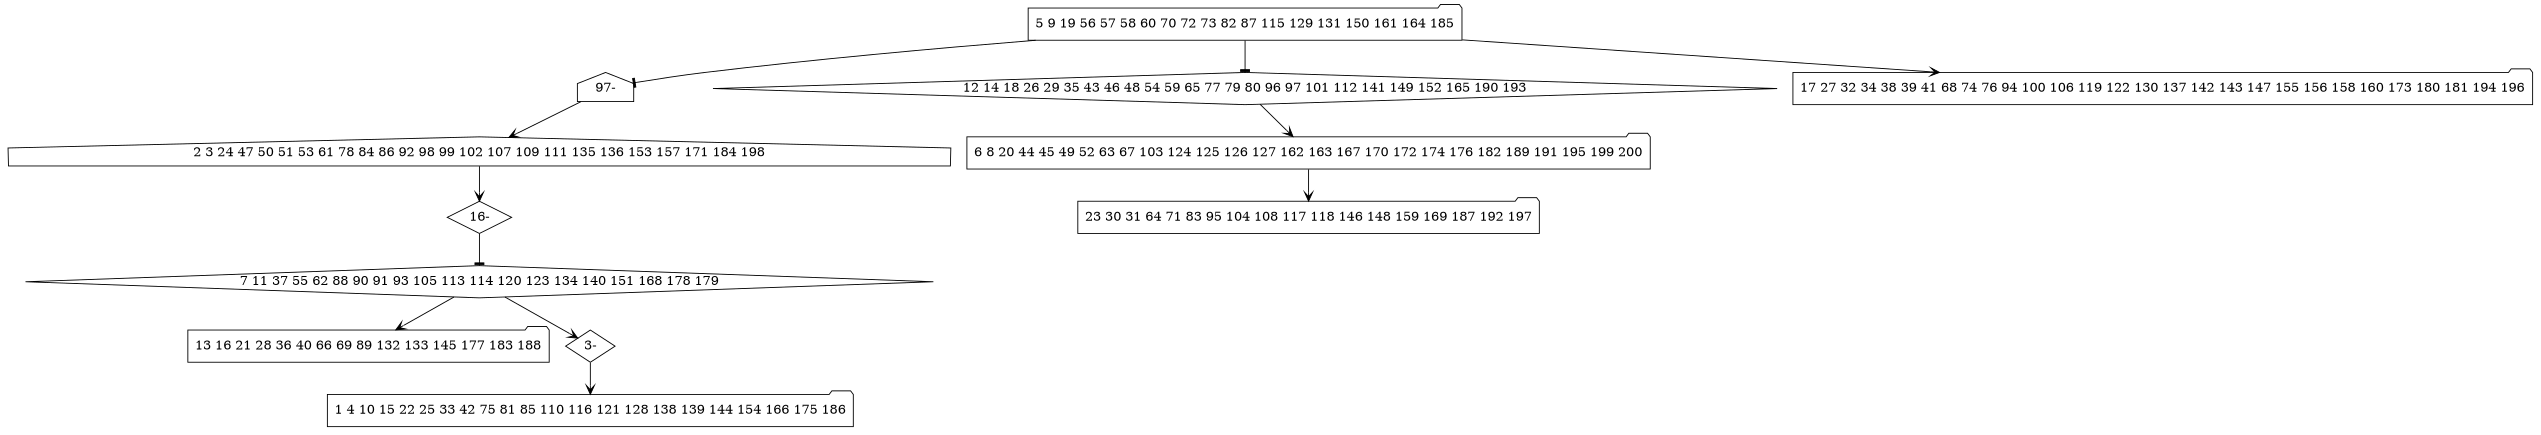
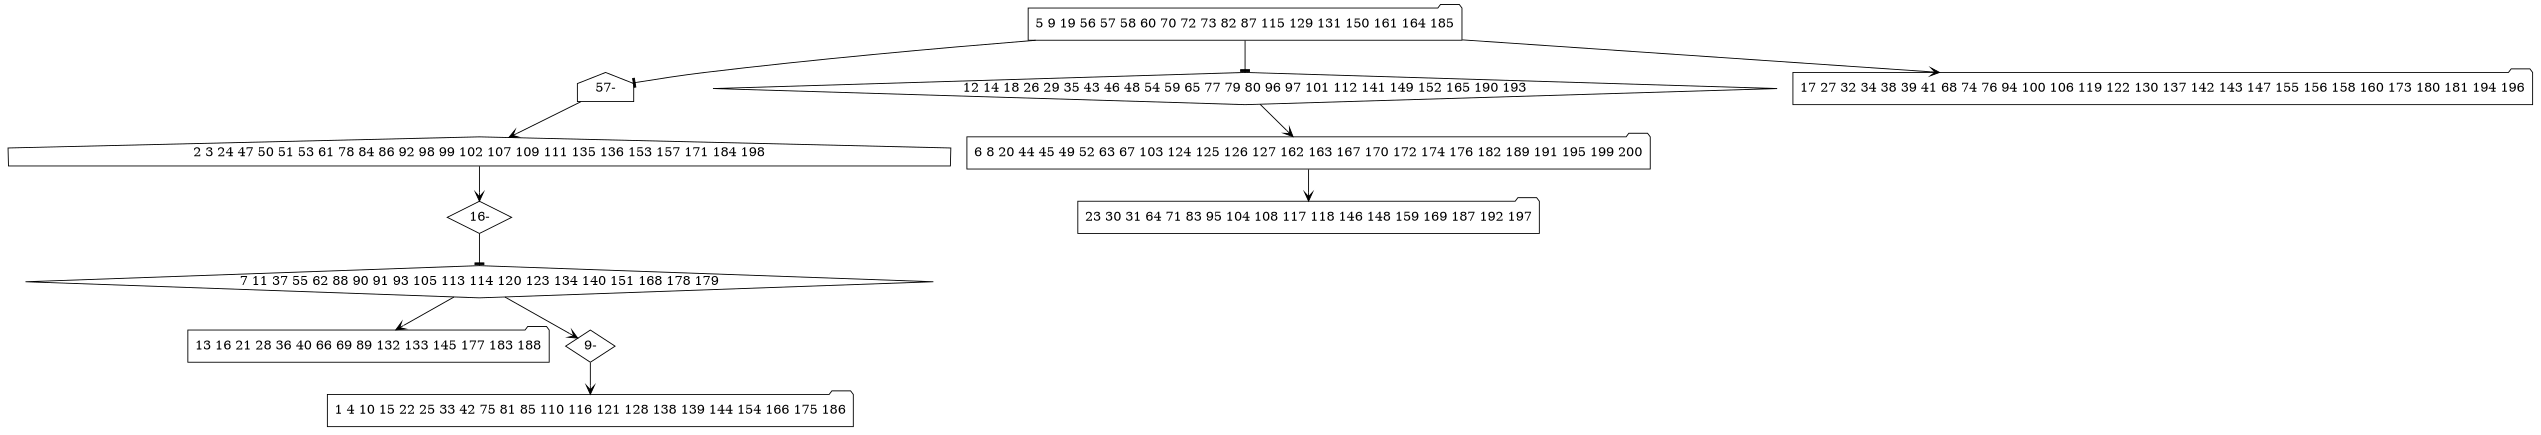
(606, 89) -> (606, 89)
(590, 346) -> (590, 346)
